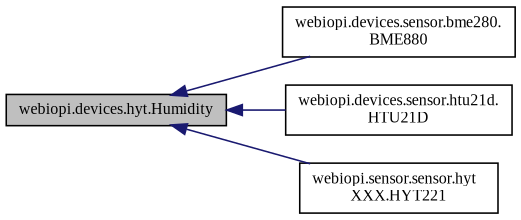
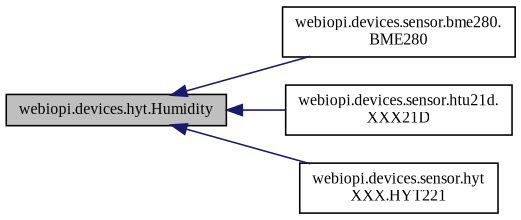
(399, 32) -> (399, 32)
(399, 110) -> (399, 110)
(399, 188) -> (399, 188)
